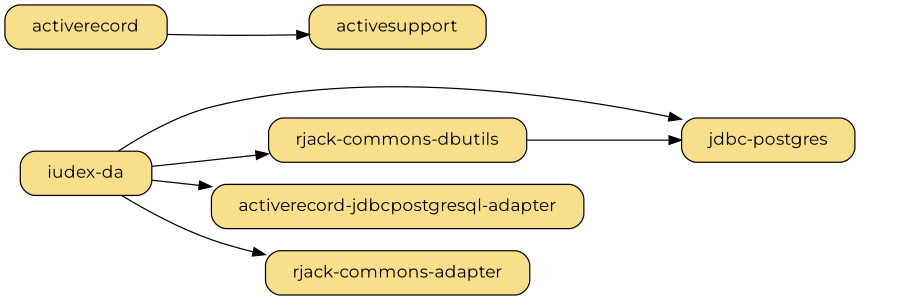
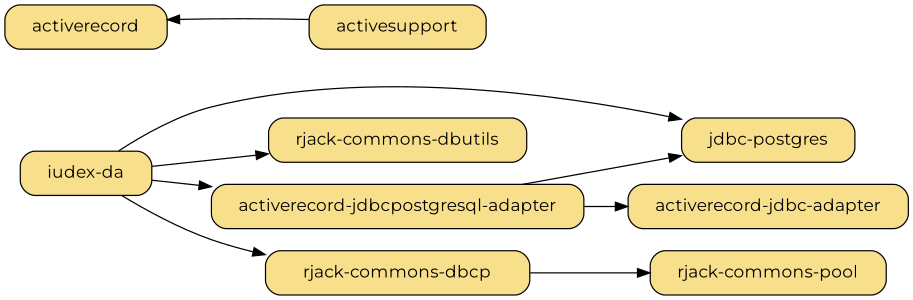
(232, 35) -> (244, 19)
(598, 140) -> (596, 171)
none -> (768, 206)
(398, 273) -> (398, 273)
none -> (768, 273)
